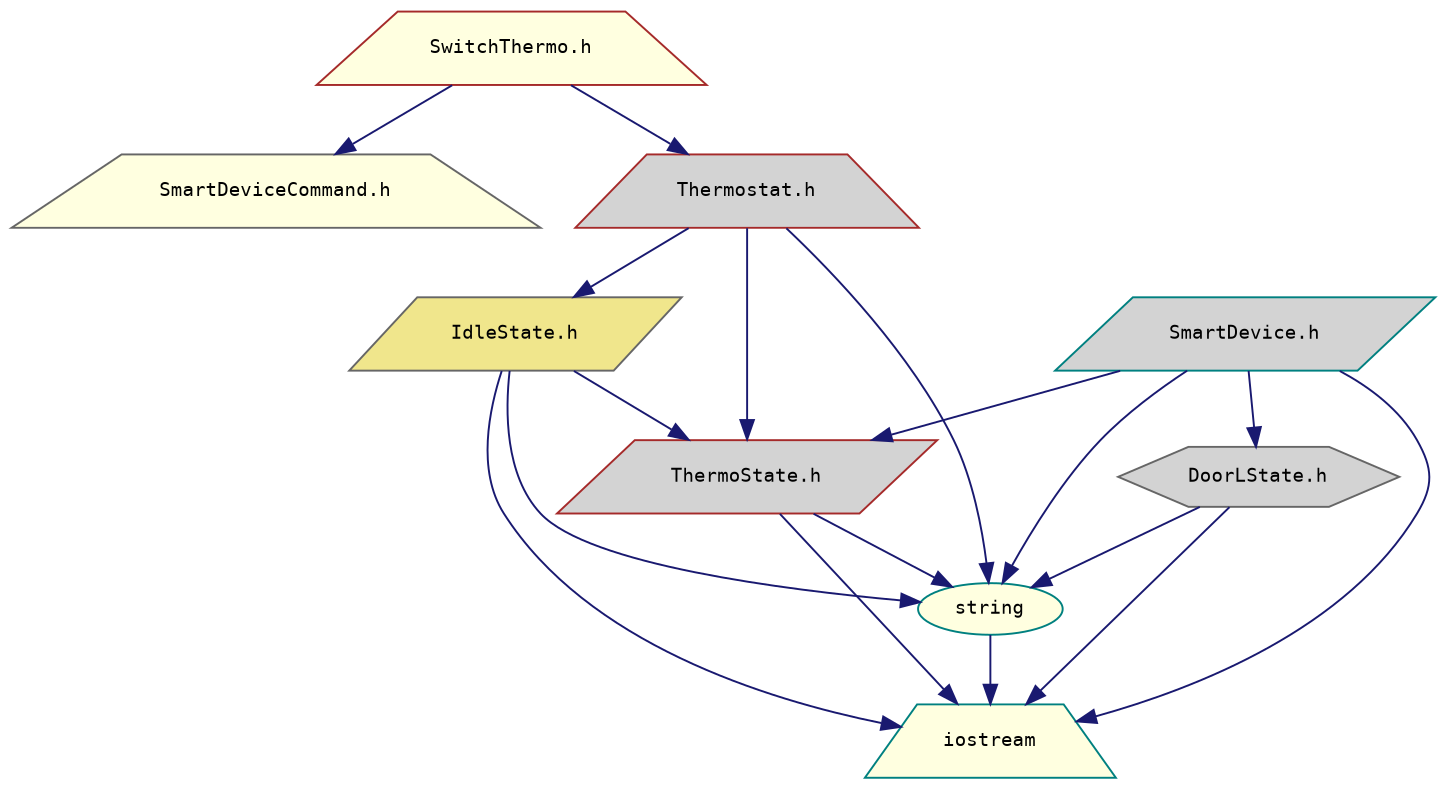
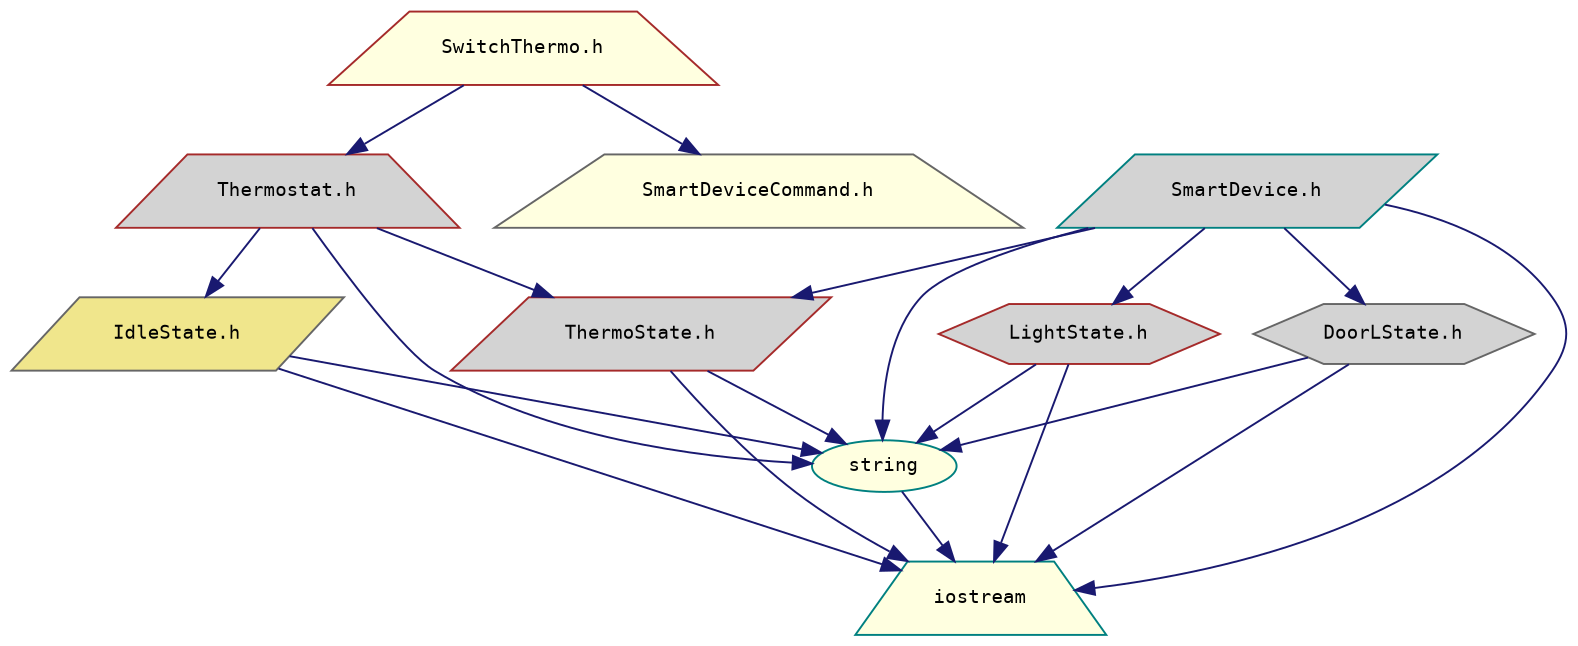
none -> (1079, 334)
(623, 400) -> none
